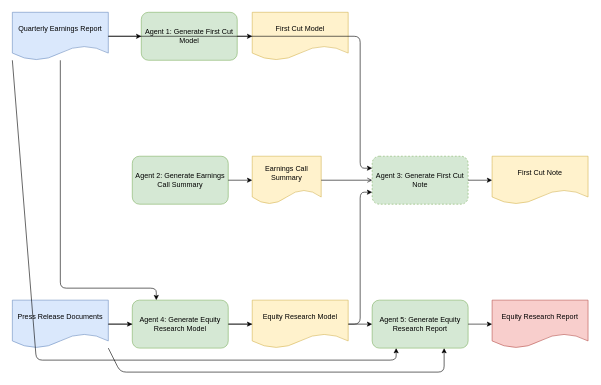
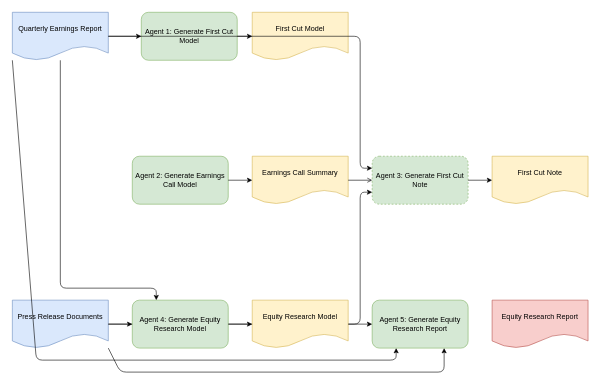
(180, 180) -> (180, 180)
(287, 180) -> (300, 180)
(486, 324) -> none
